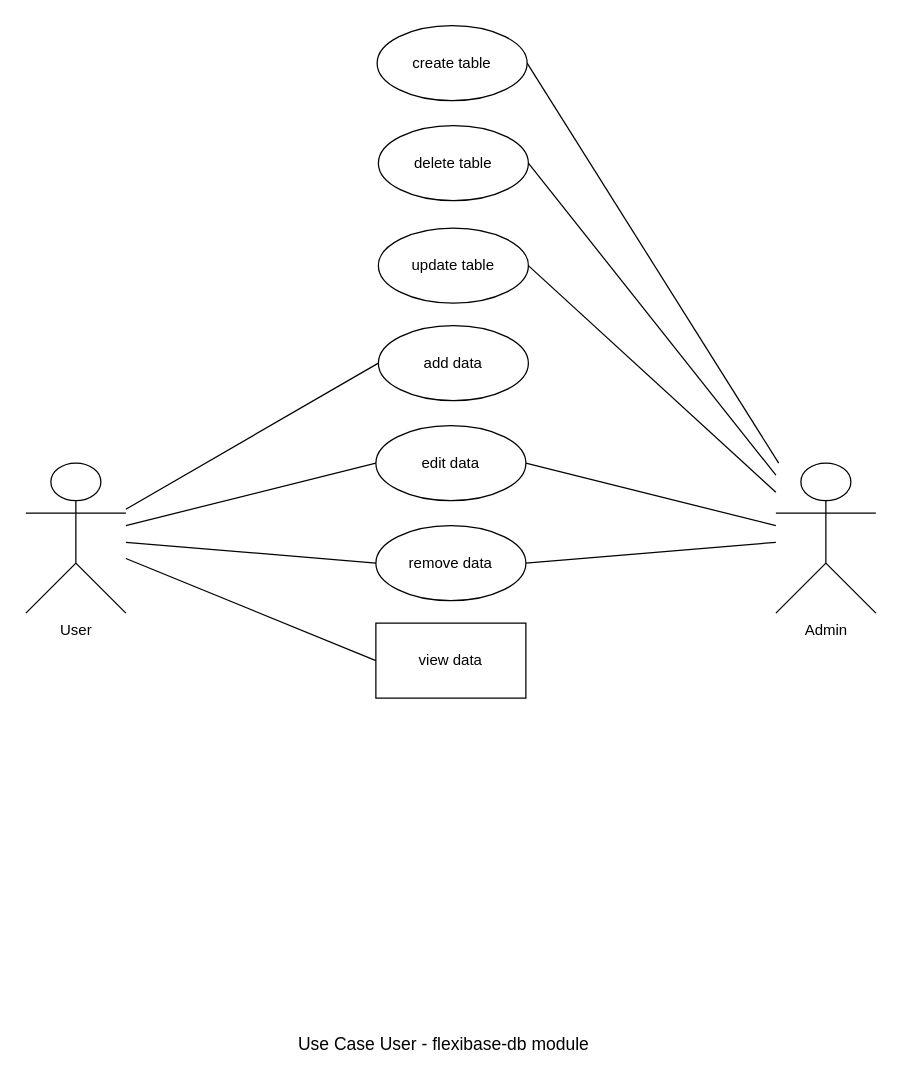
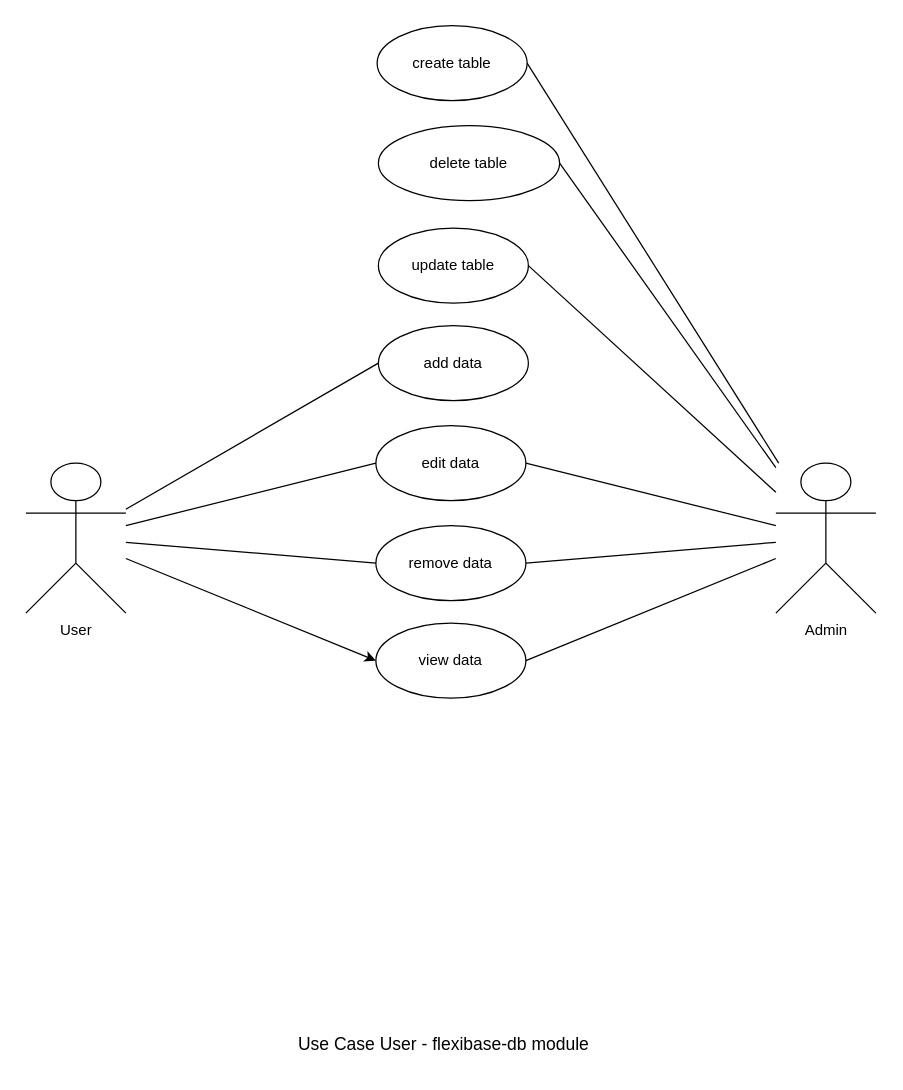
(453, 163) -> (469, 163)
none -> (651, 610)
(369, 658) -> (366, 657)
(451, 661) -> (451, 661)
